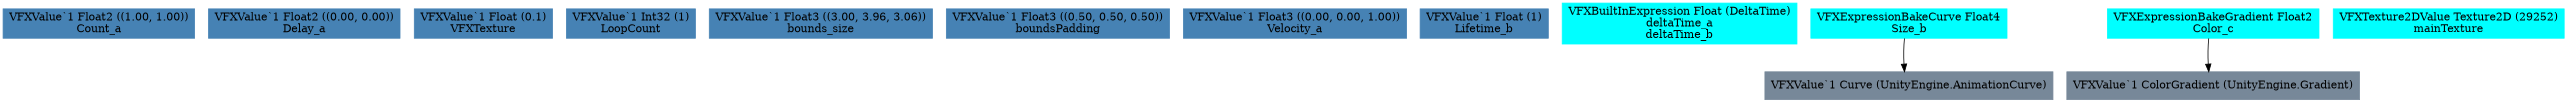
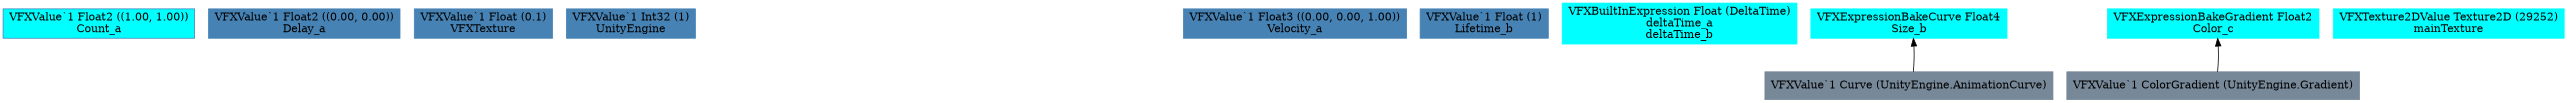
(99, 24) -> (99, 24)
(631, 24) -> (631, 24)
(821, 24) -> none
(1058, 24) -> none
(1904, 51) -> (1914, 59)
(2208, 51) -> (2218, 59)
